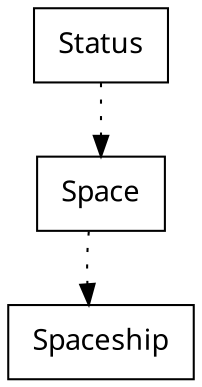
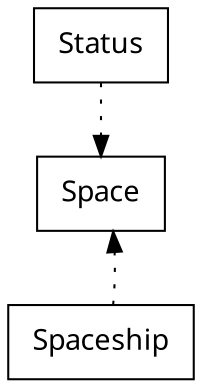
(87, 258) -> (115, 279)
